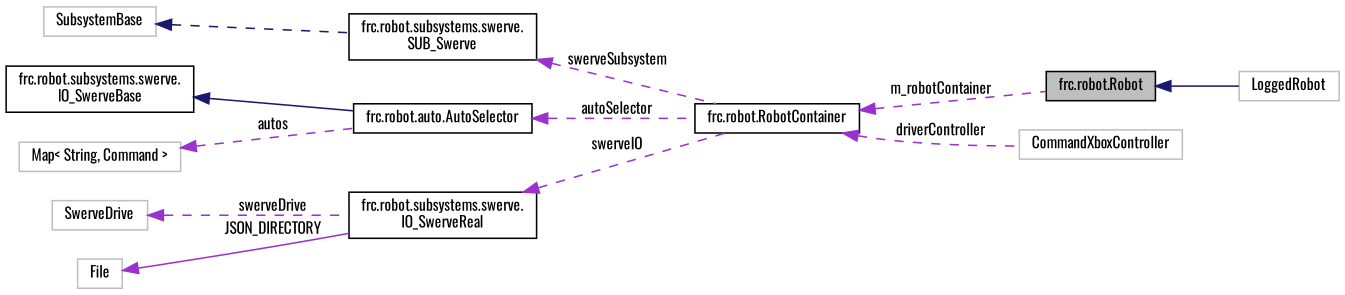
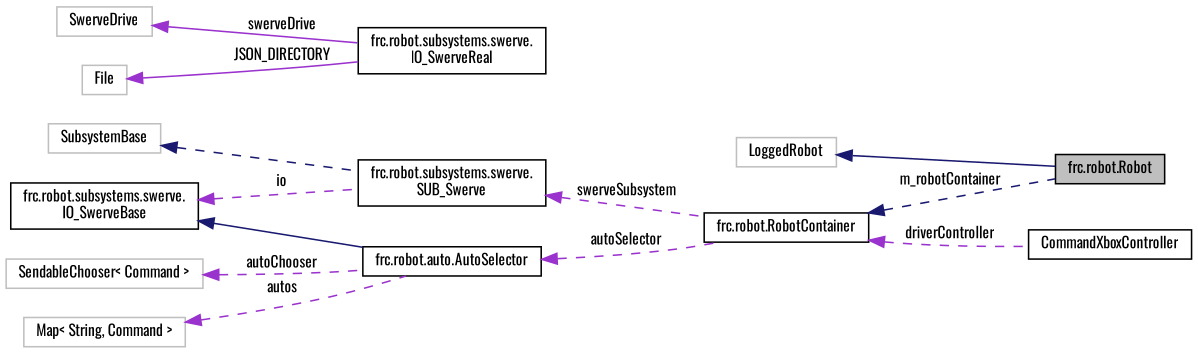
(1205, 86) -> (954, 161)
(961, 100) -> (970, 194)
(1101, 145) -> (1110, 244)
(632, 160) -> none
none -> (286, 194)
(256, 215) -> (263, 35)
none -> (105, 274)
